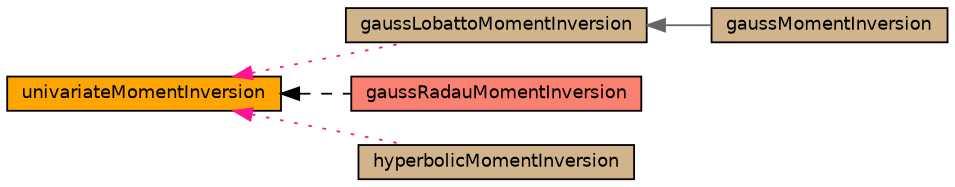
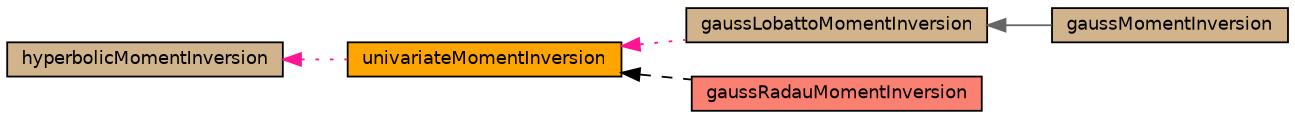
(329, 130) -> (324, 59)
